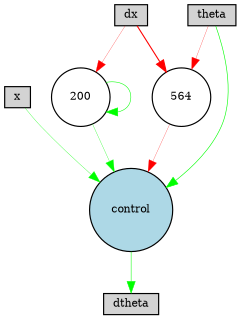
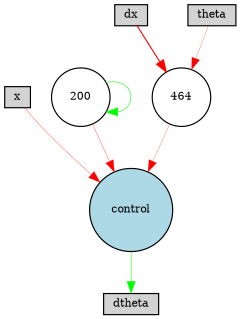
(114, 44) -> none
(181, 97) -> (181, 97)
(226, 111) -> none
(57, 142) -> (57, 142)
(101, 143) -> (101, 143)
